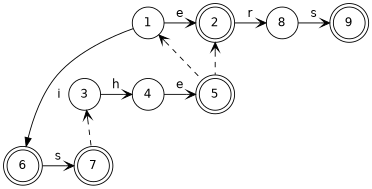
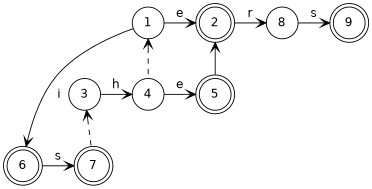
(184, 61) -> (148, 63)
(215, 63) -> (215, 63)
(64, 68) -> (64, 68)
